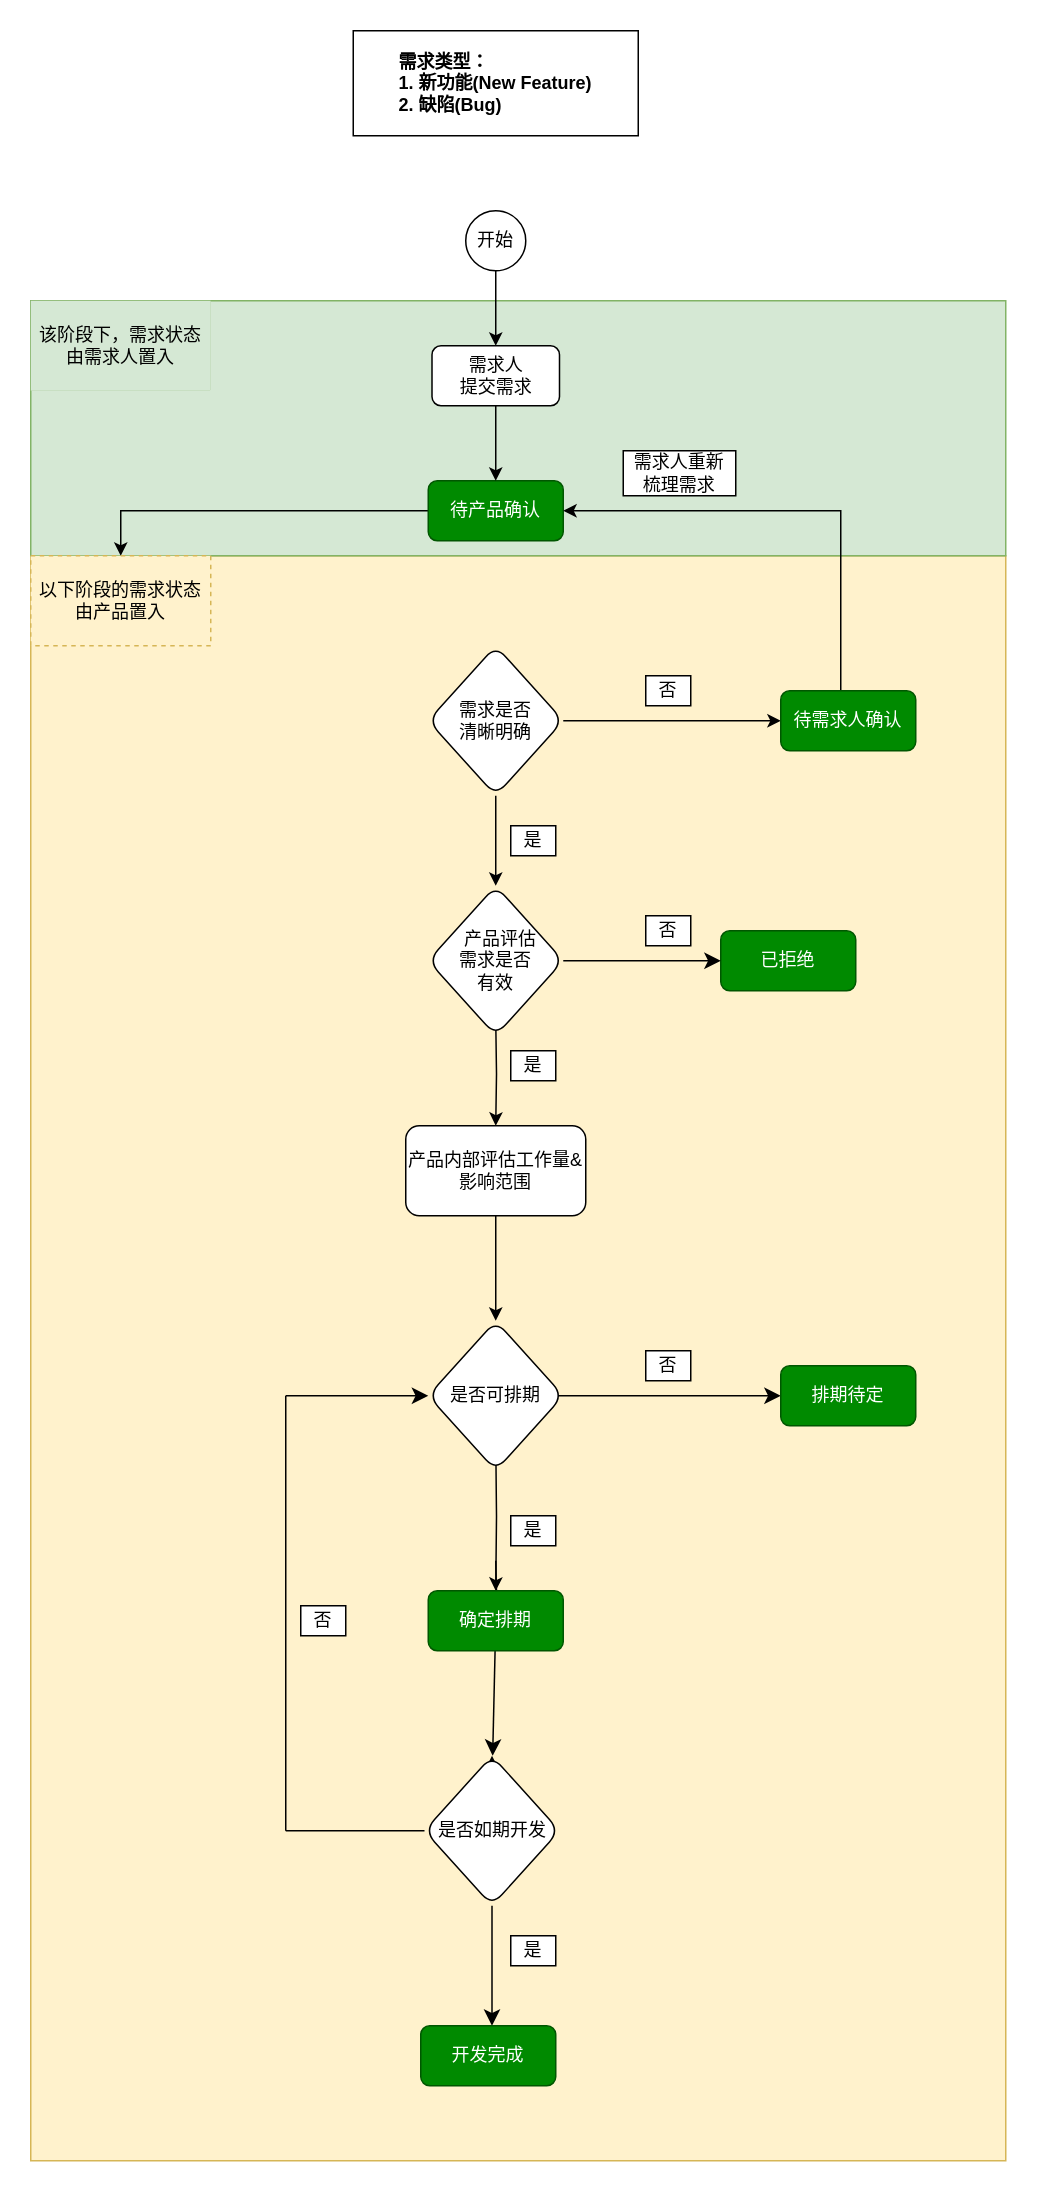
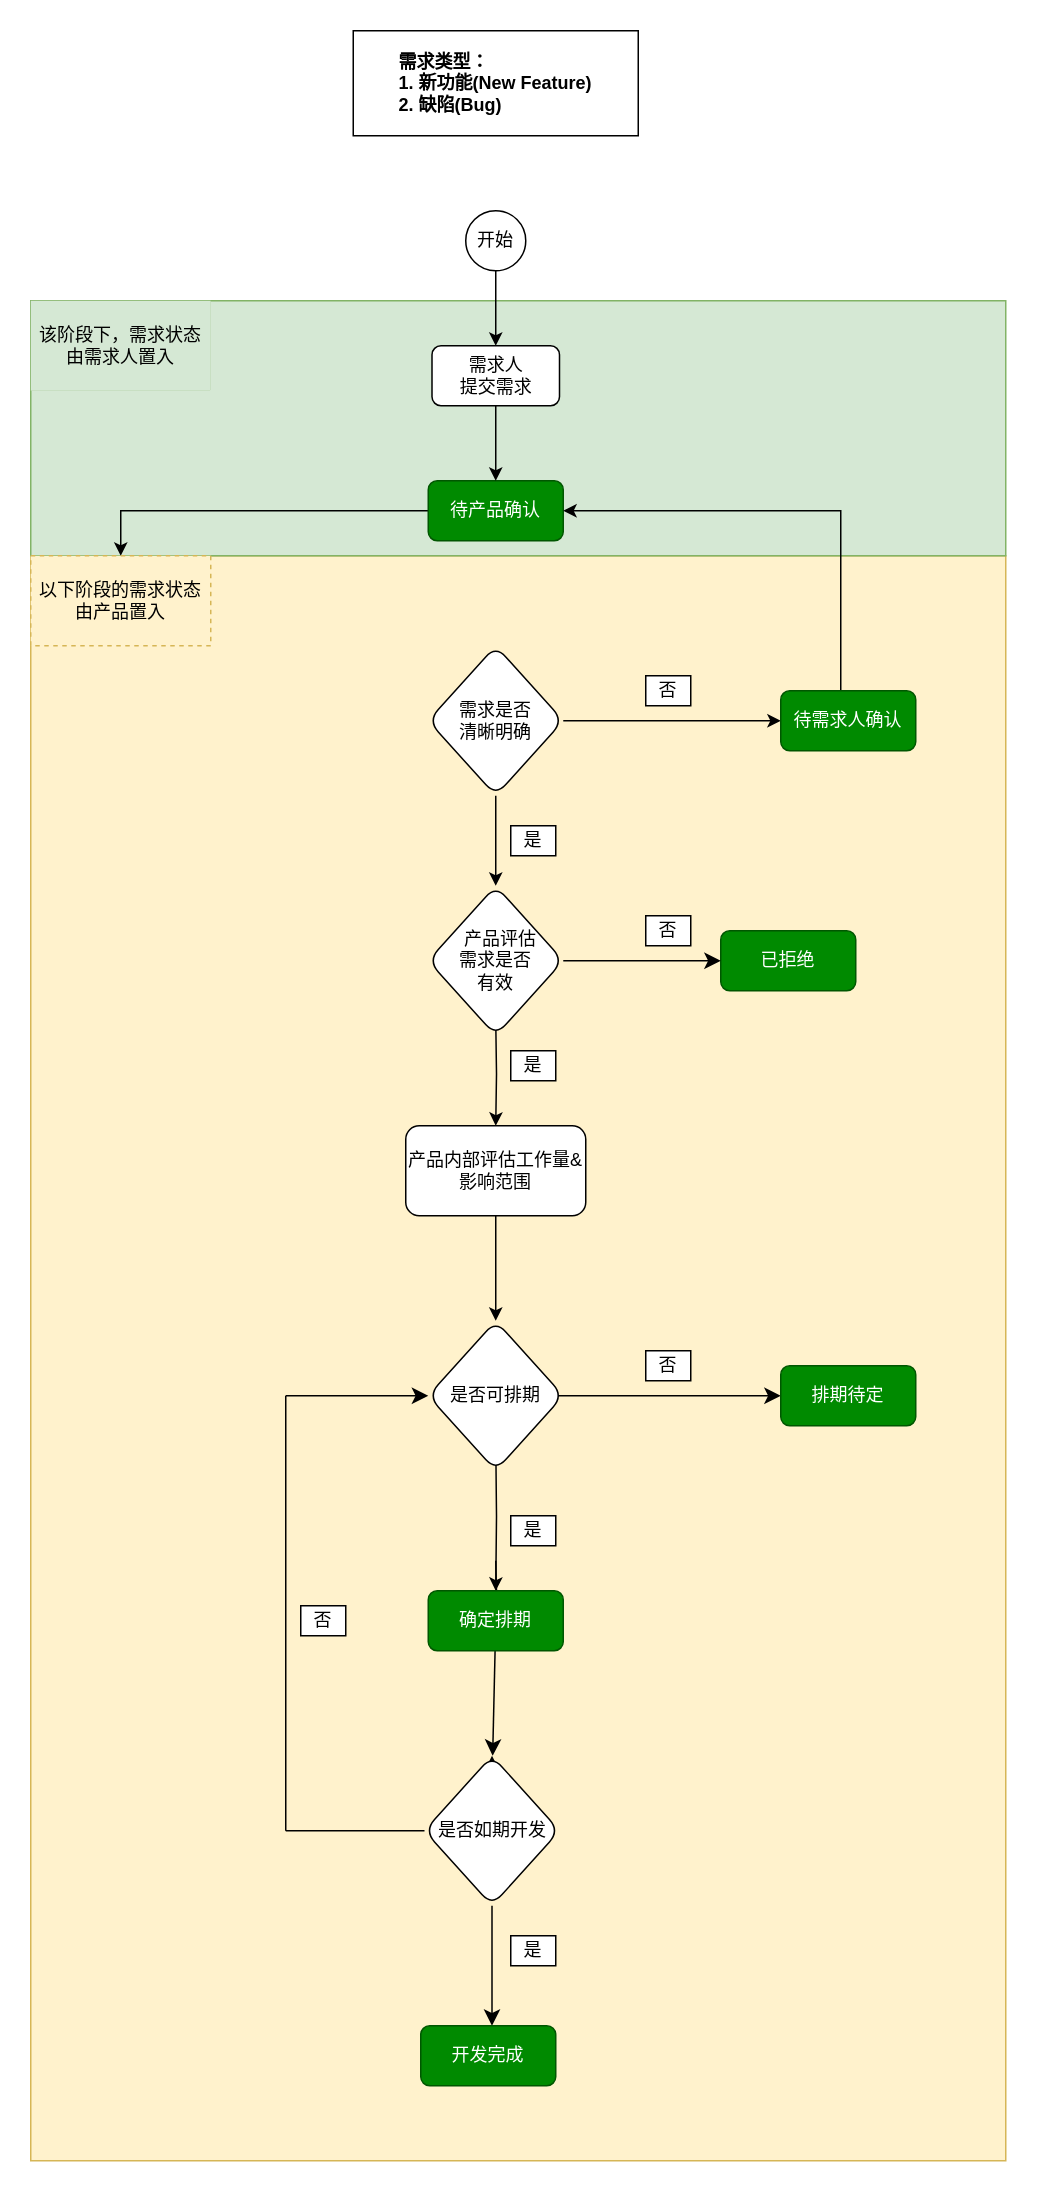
(680, 473) -> none
